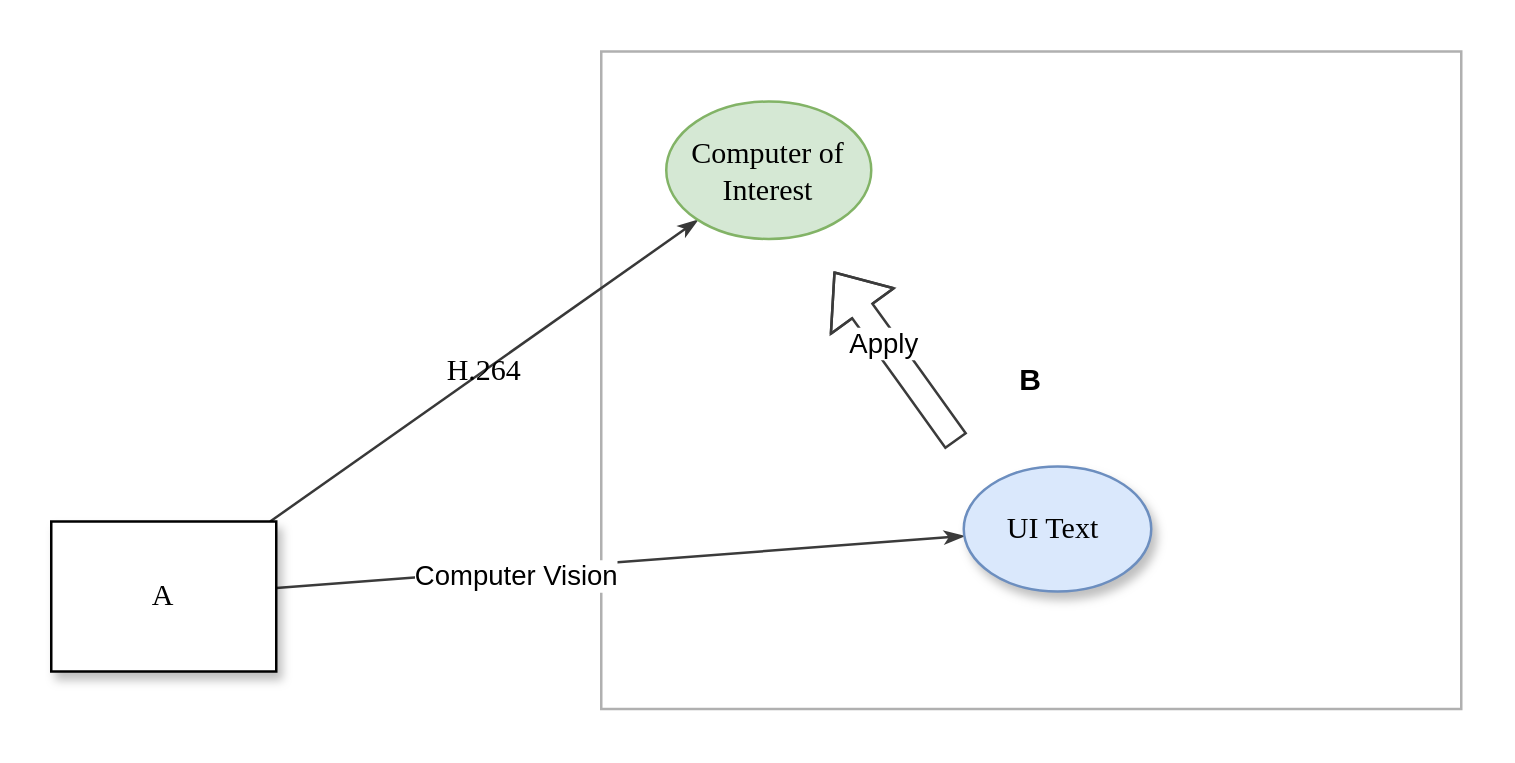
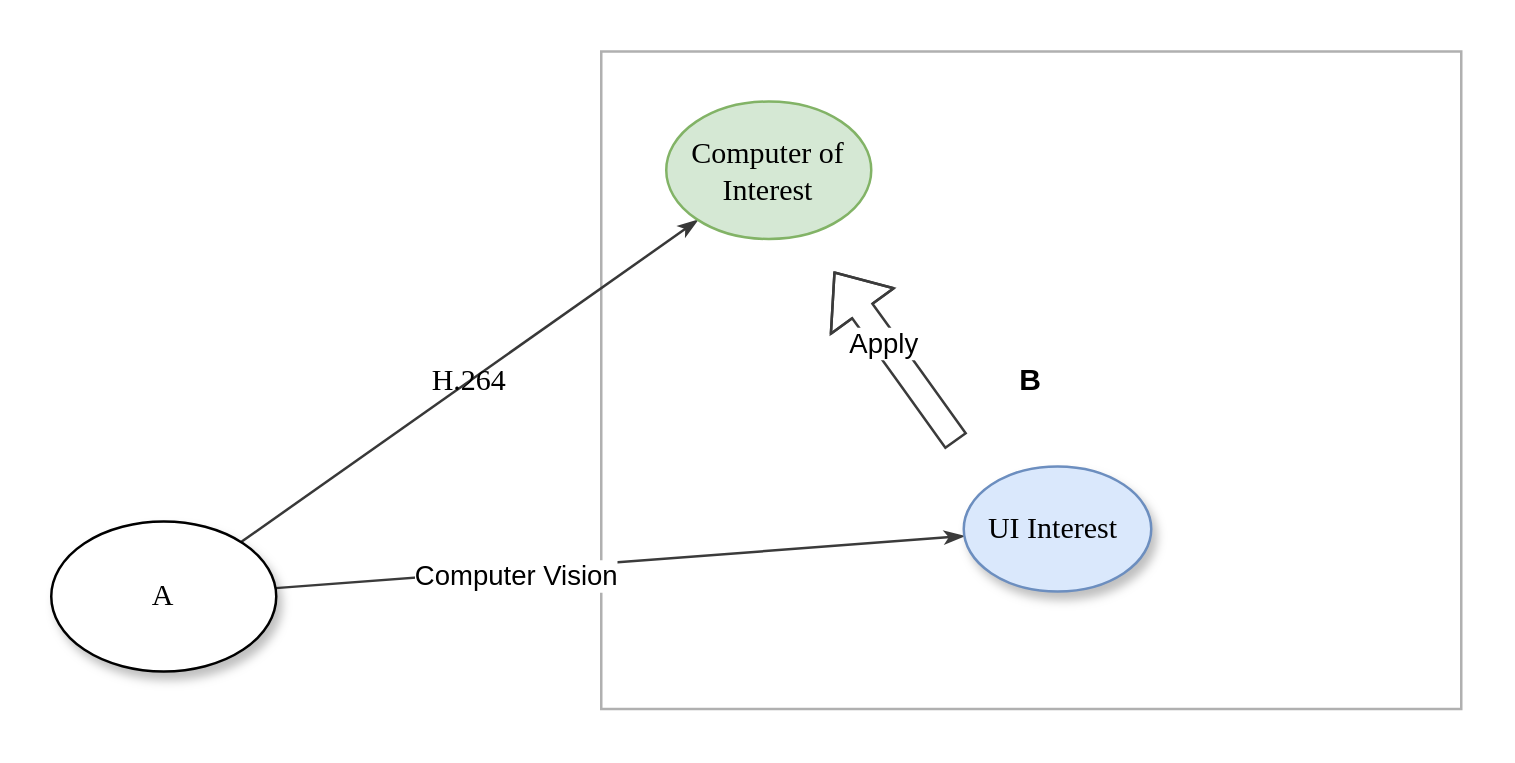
(1058, 529) -> (1058, 529)
(164, 596) -> (164, 596)
